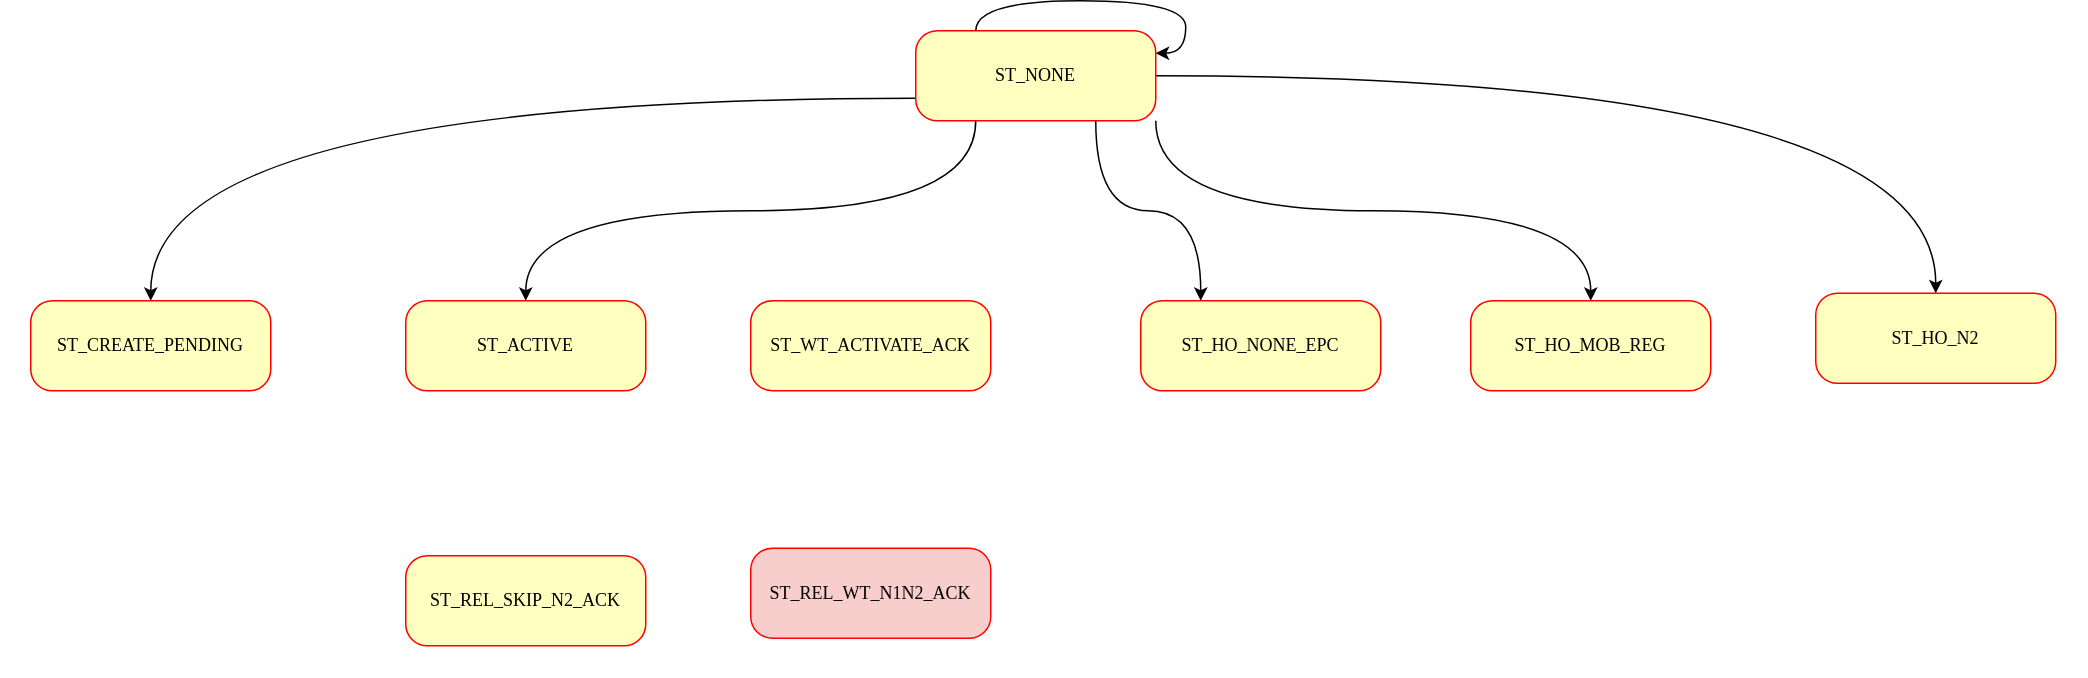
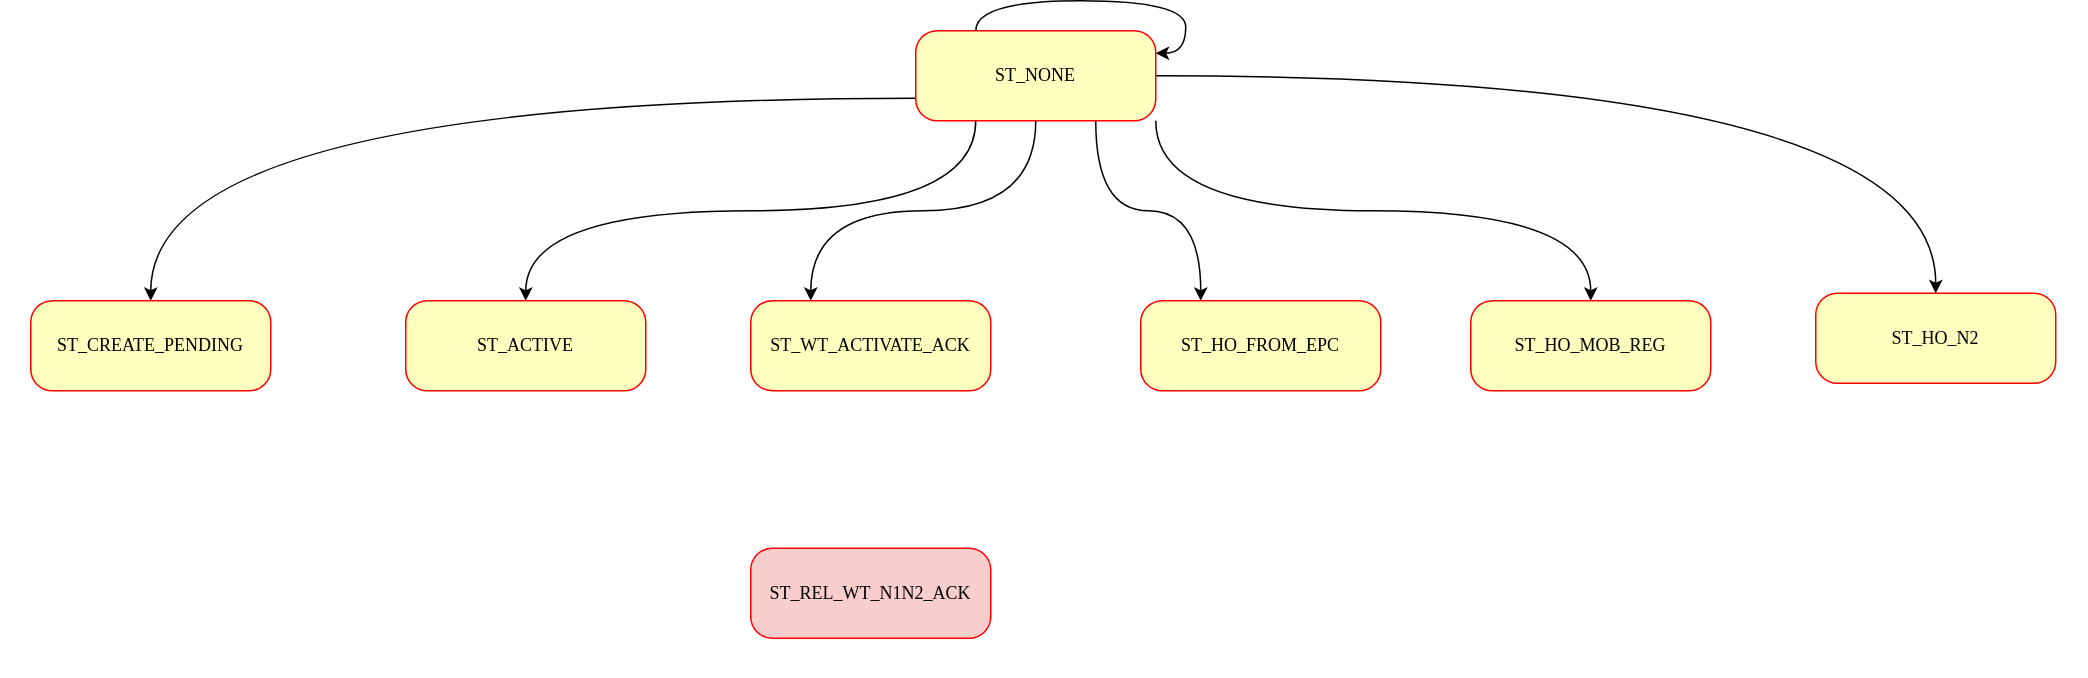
none -> (926, 211)
(1261, 346) -> (1261, 346)
(526, 601) -> none
